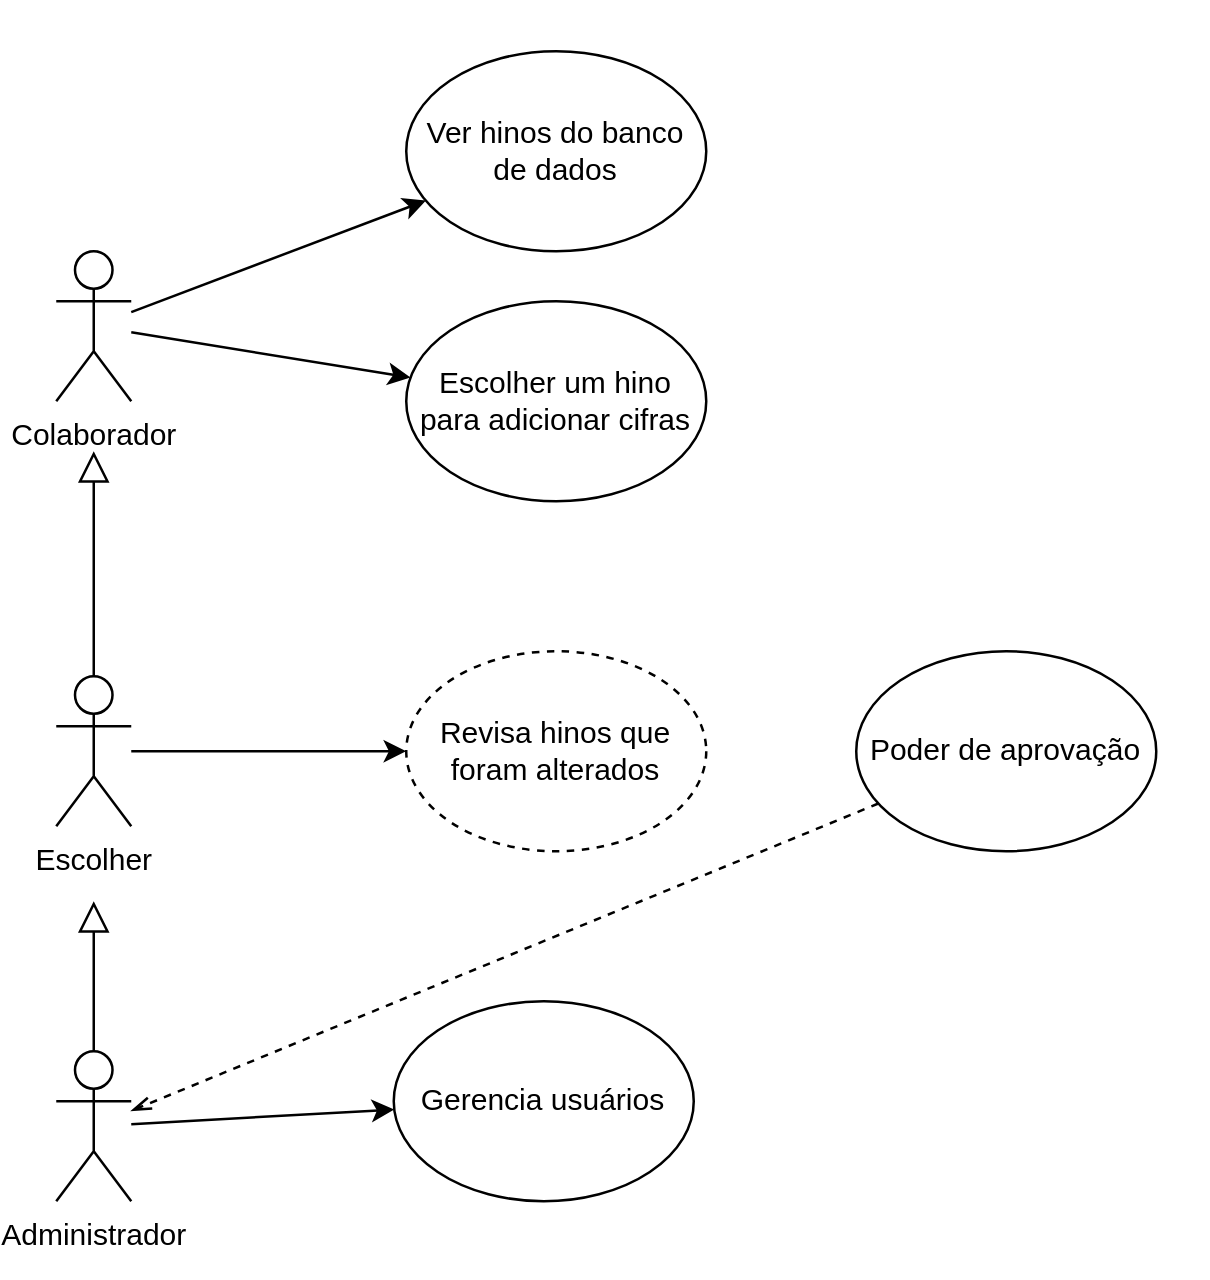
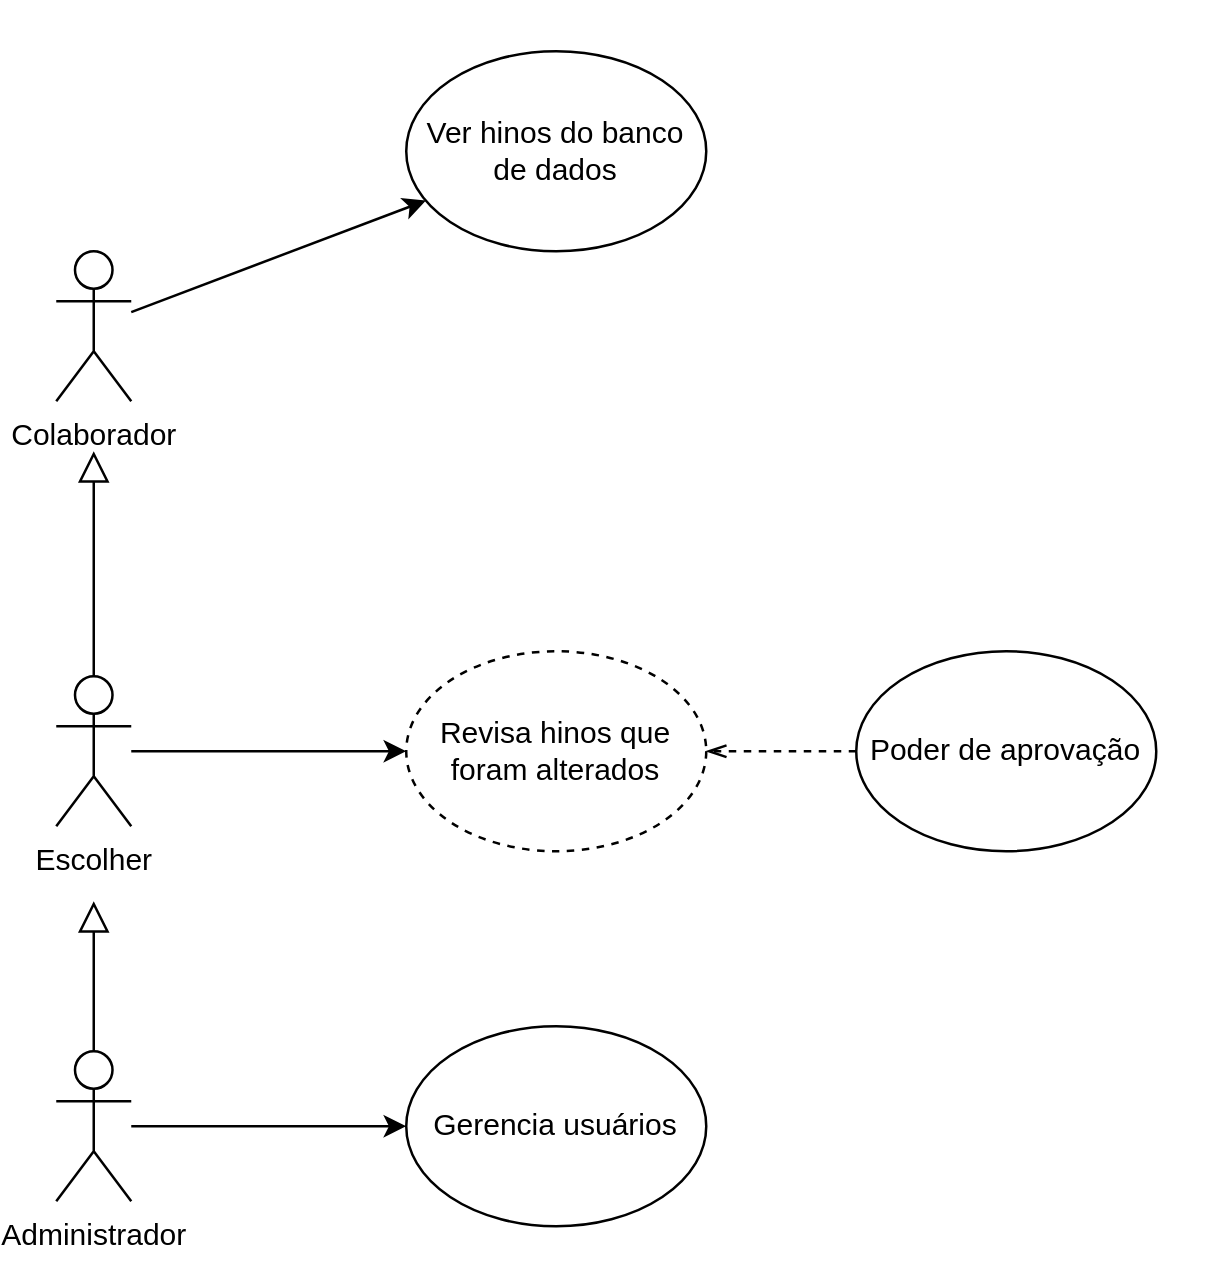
(263, 354) -> none
(556, 401) -> none
(509, 955) -> (782, 751)
(544, 1101) -> (556, 1126)
